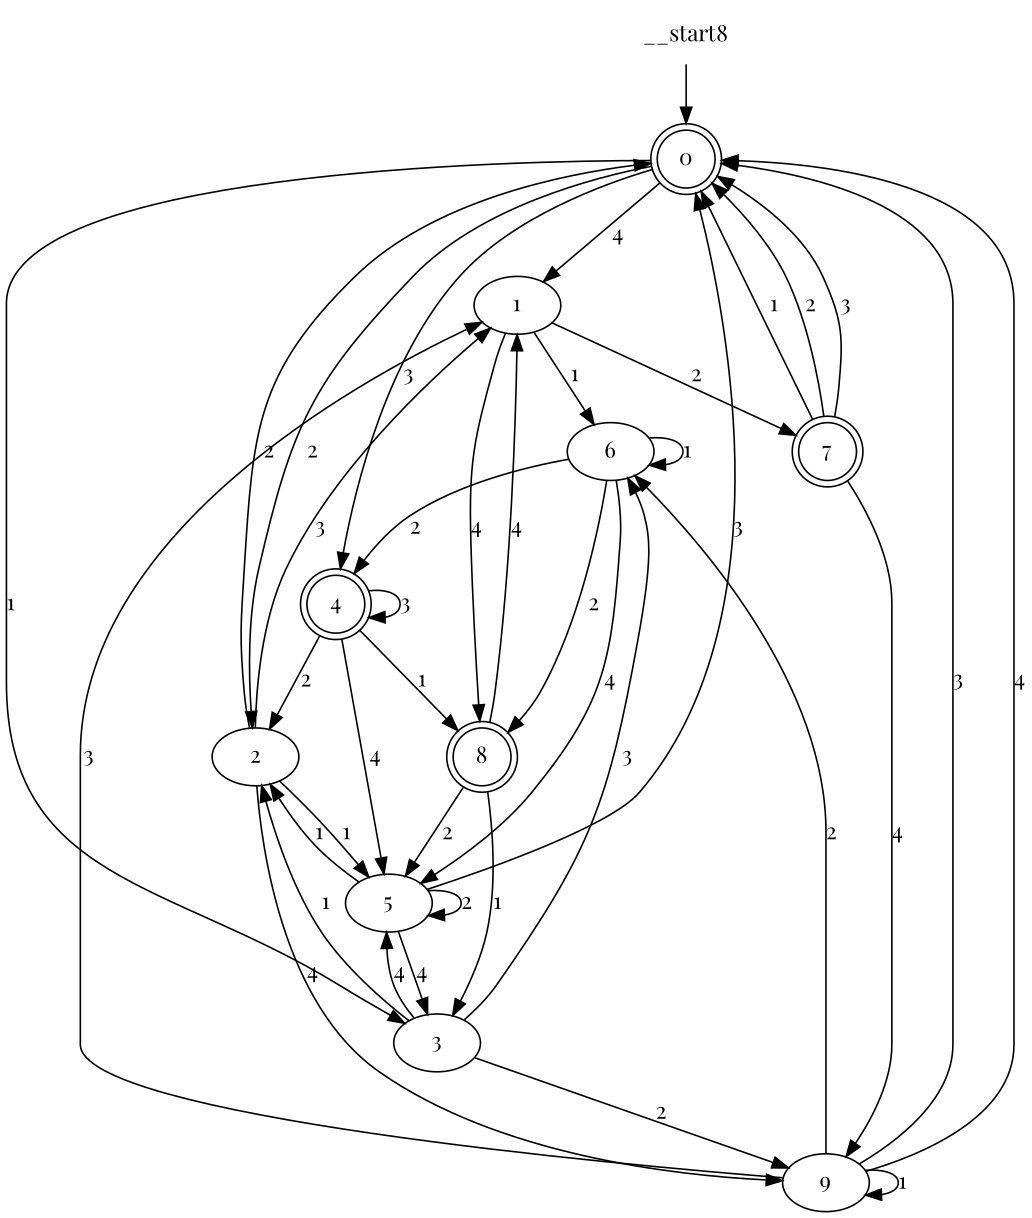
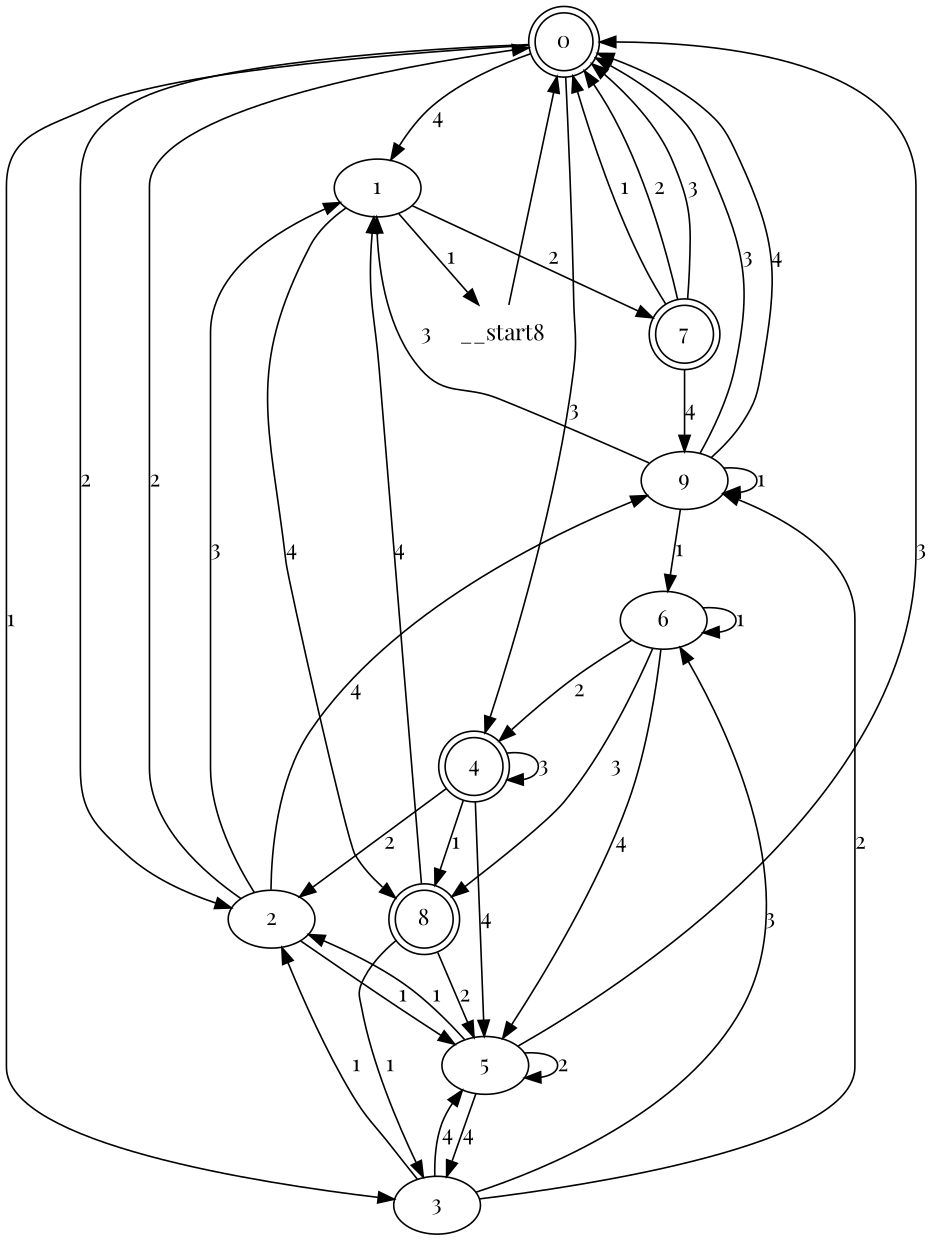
(560, 372) -> (433, 253)
(594, 604) -> (616, 767)
(832, 833) -> (680, 550)
